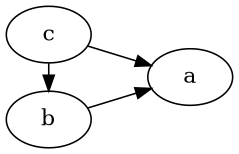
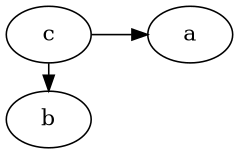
(112, 101) -> none
